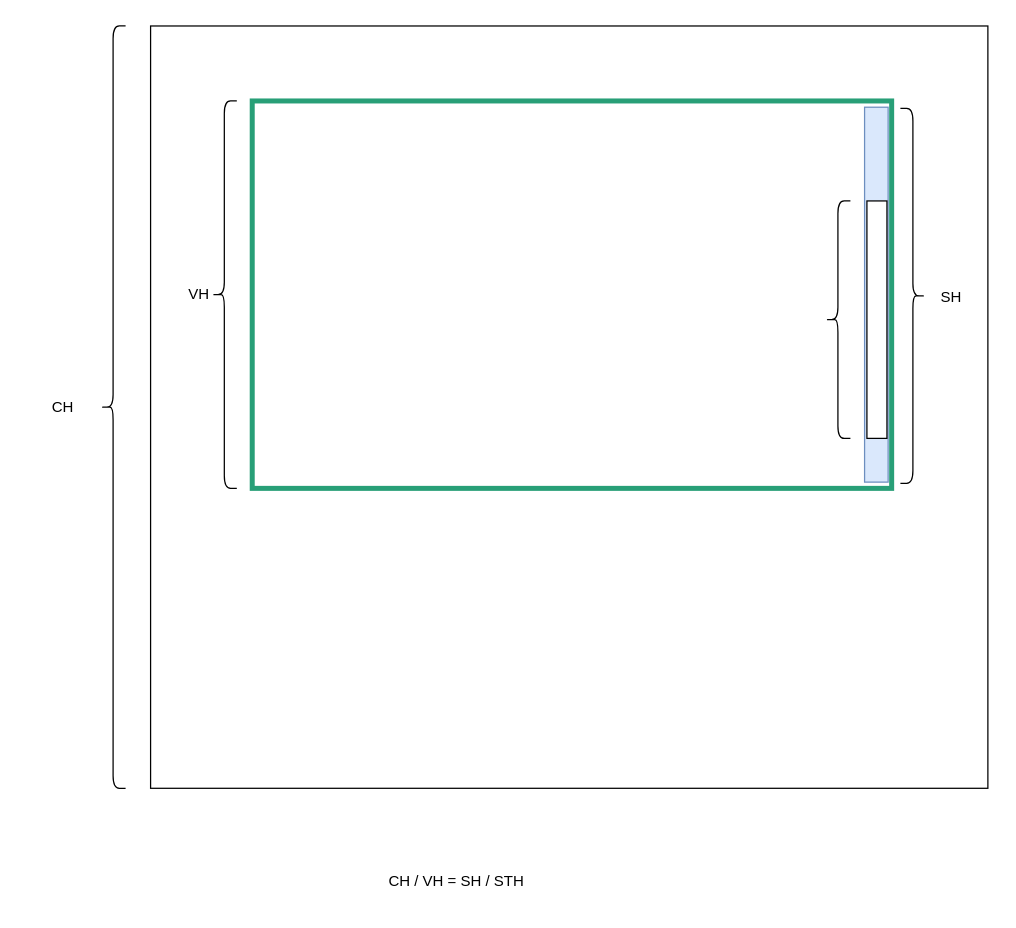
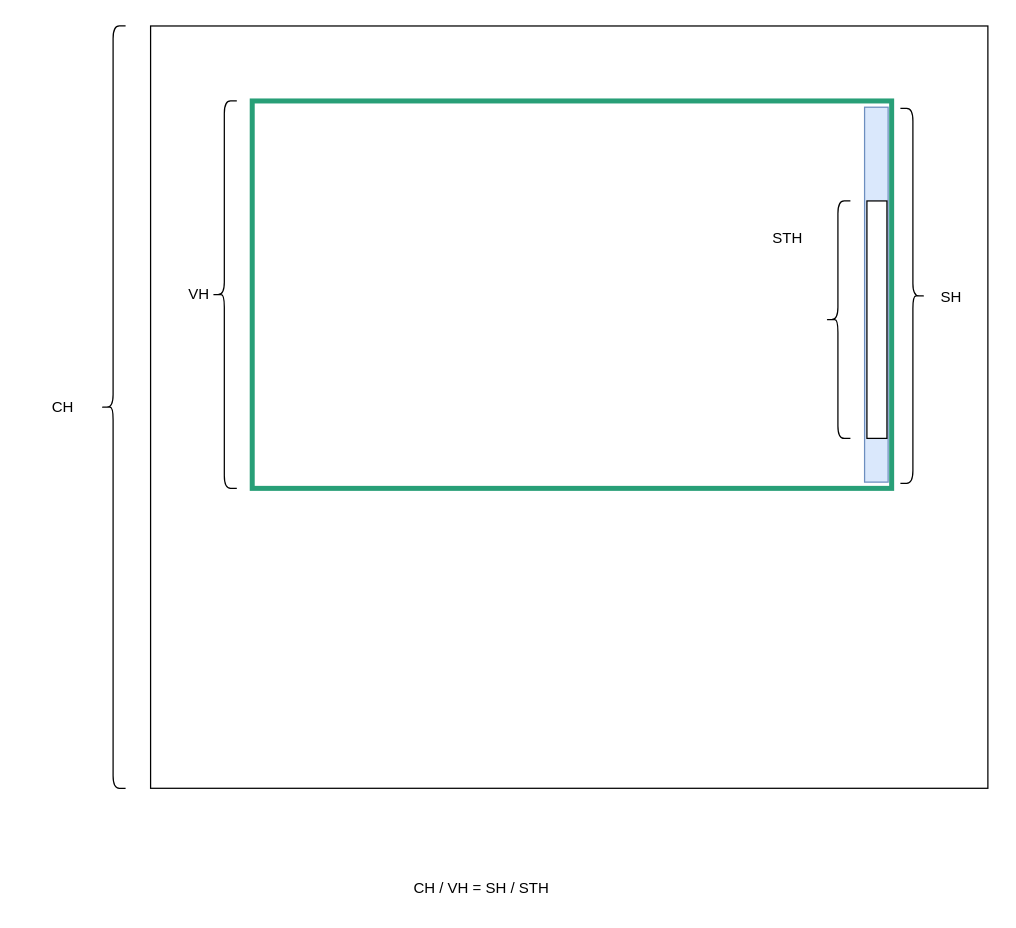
none -> (788, 238)
(457, 882) -> (482, 888)
